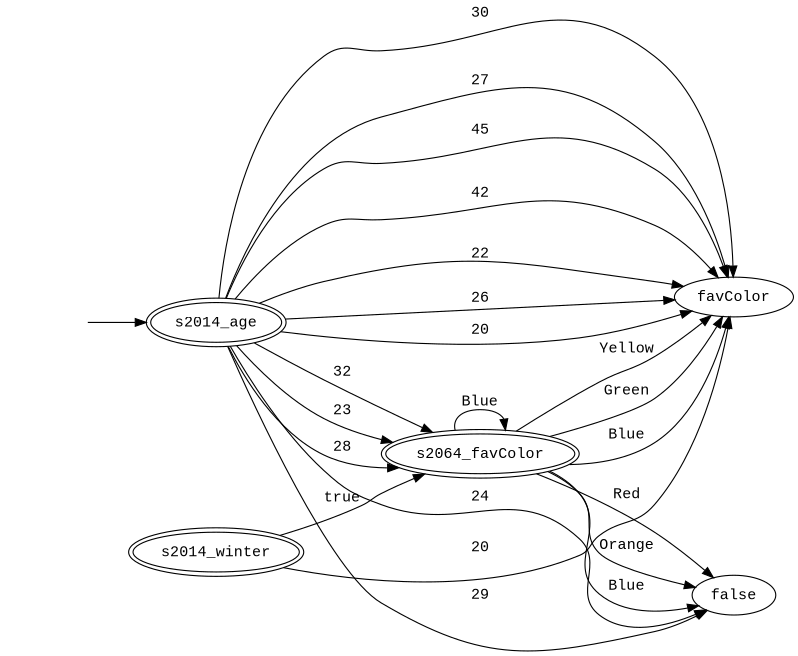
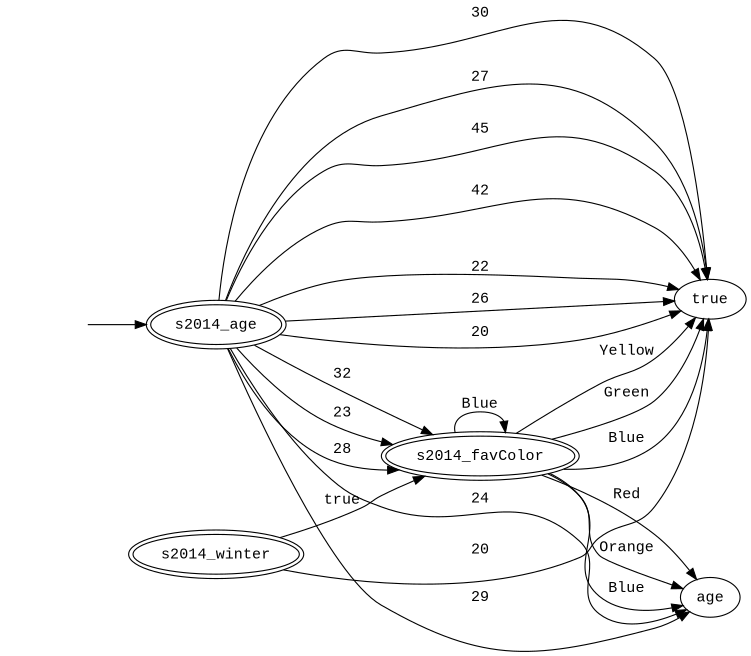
(734, 297) -> (710, 299)
(480, 454) -> (480, 456)
(734, 595) -> (710, 597)
